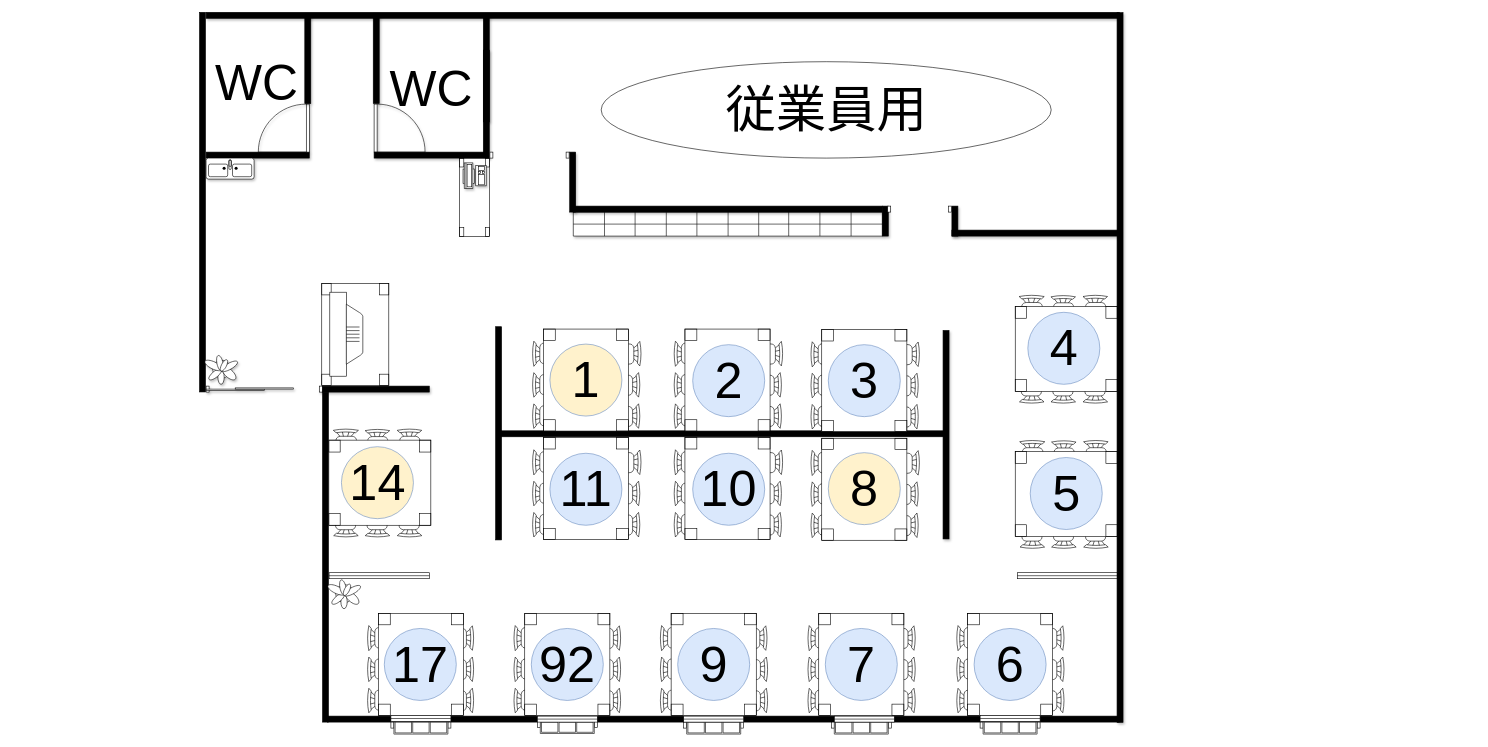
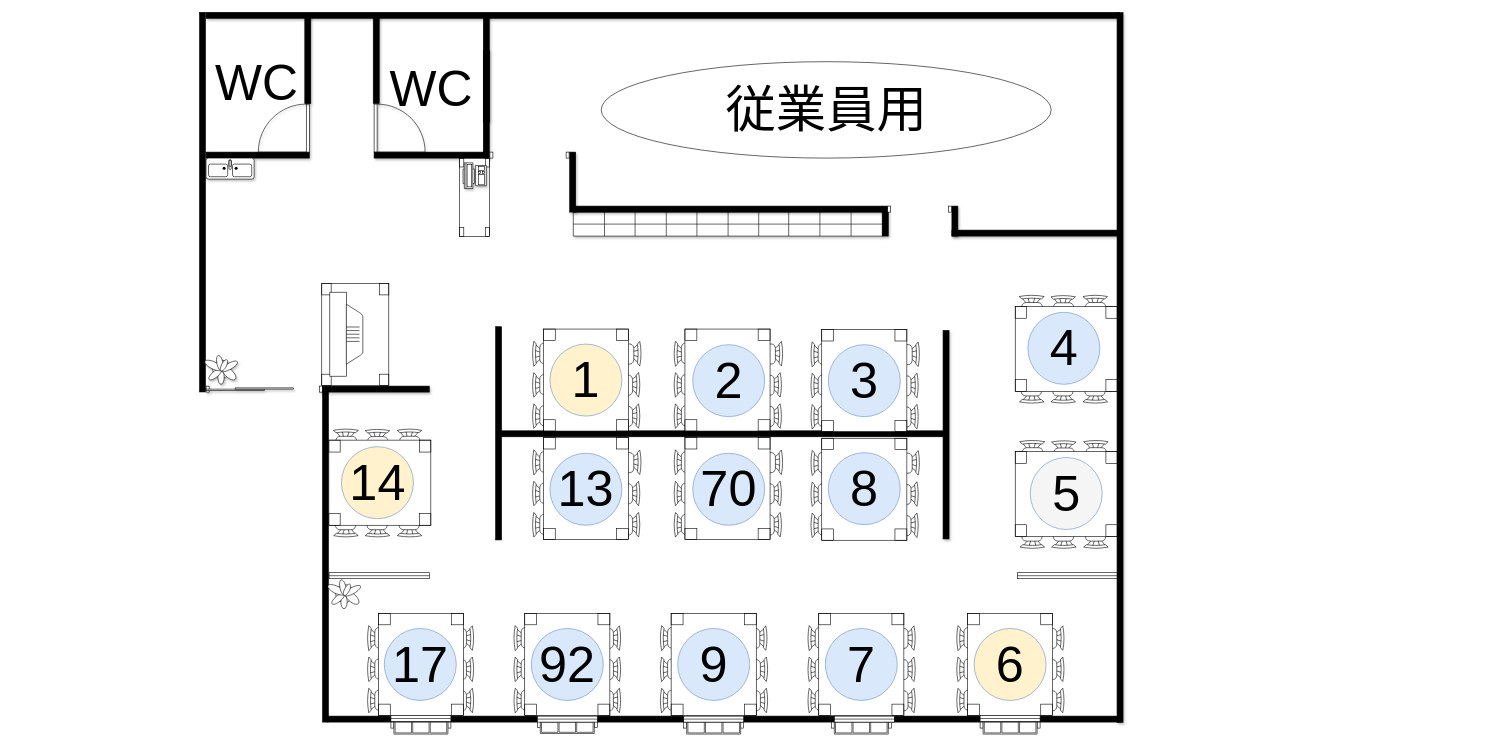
(586, 489) -> (586, 489)
(729, 489) -> (729, 489)
(864, 489) -> (864, 489)
(1066, 494) -> (1066, 494)
(1010, 664) -> (1010, 664)
